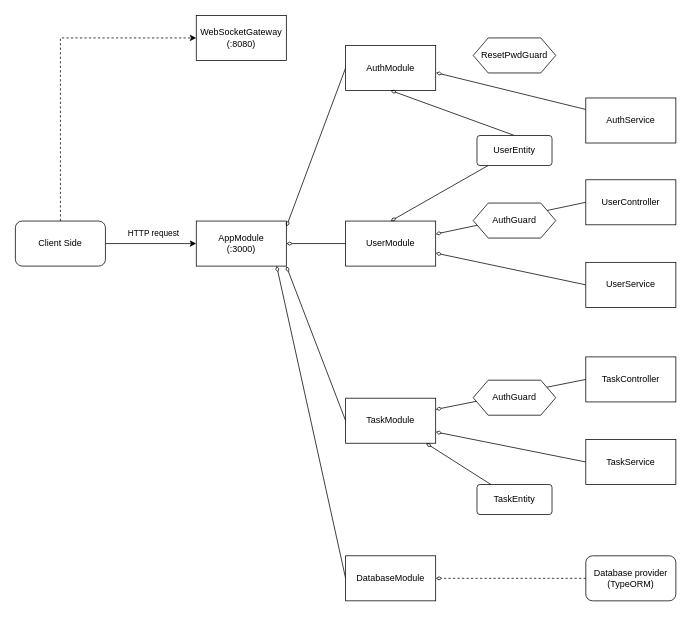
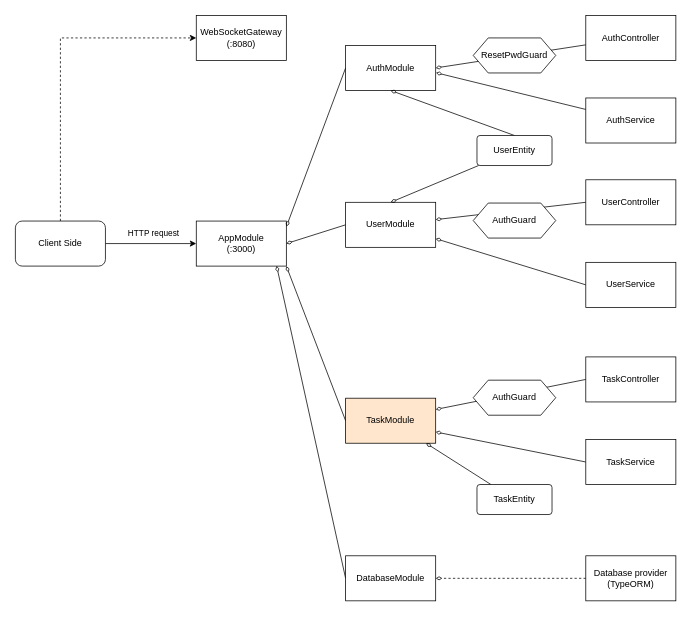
none -> (630, 38)
none -> (460, 64)
(390, 243) -> (390, 225)
(390, 420) -> (390, 420)
(630, 578) -> (630, 578)
